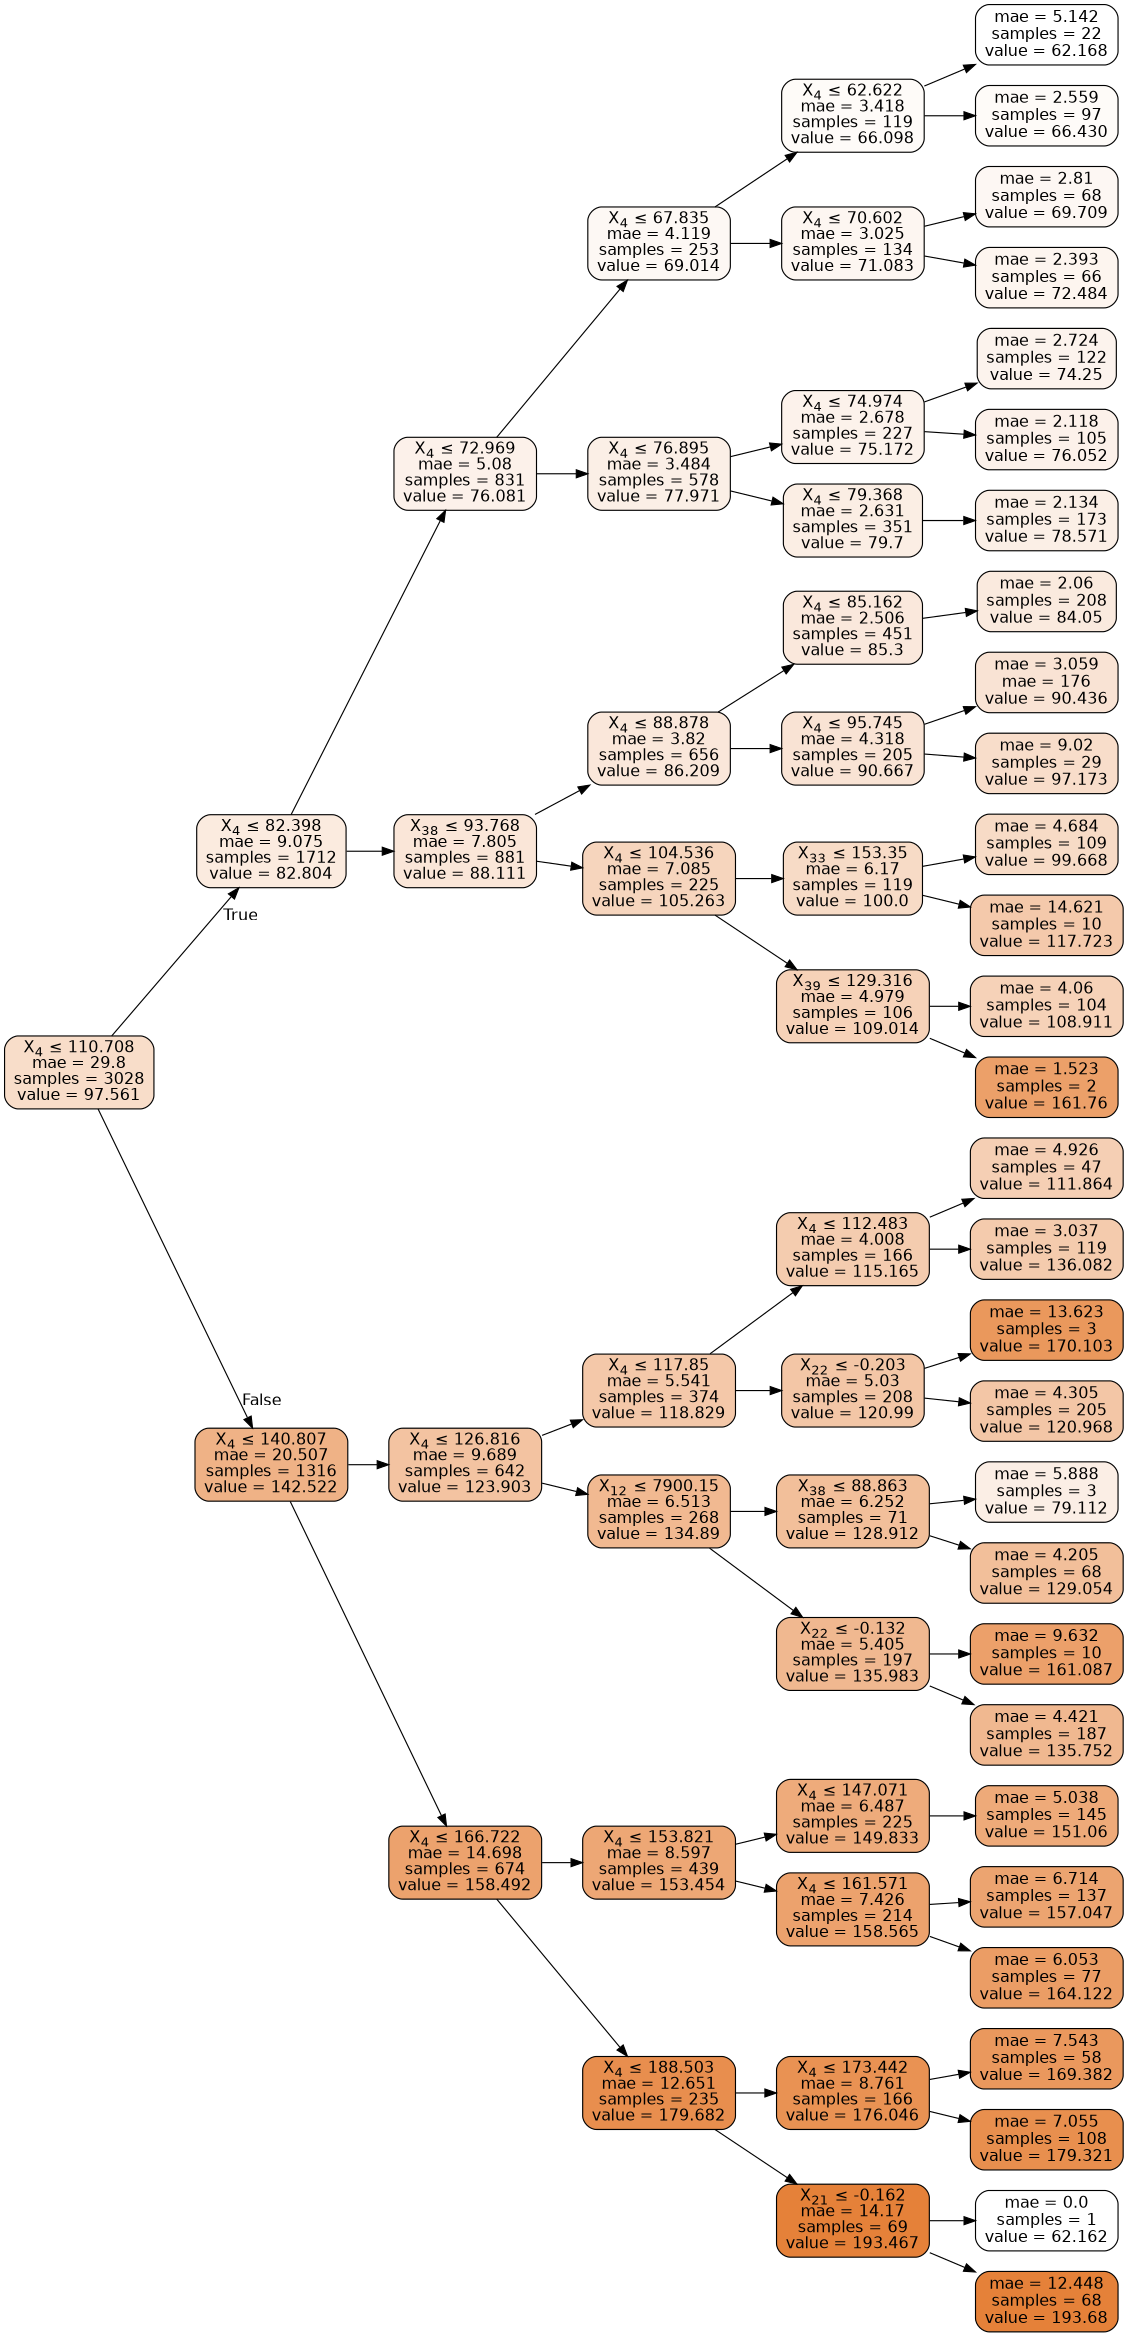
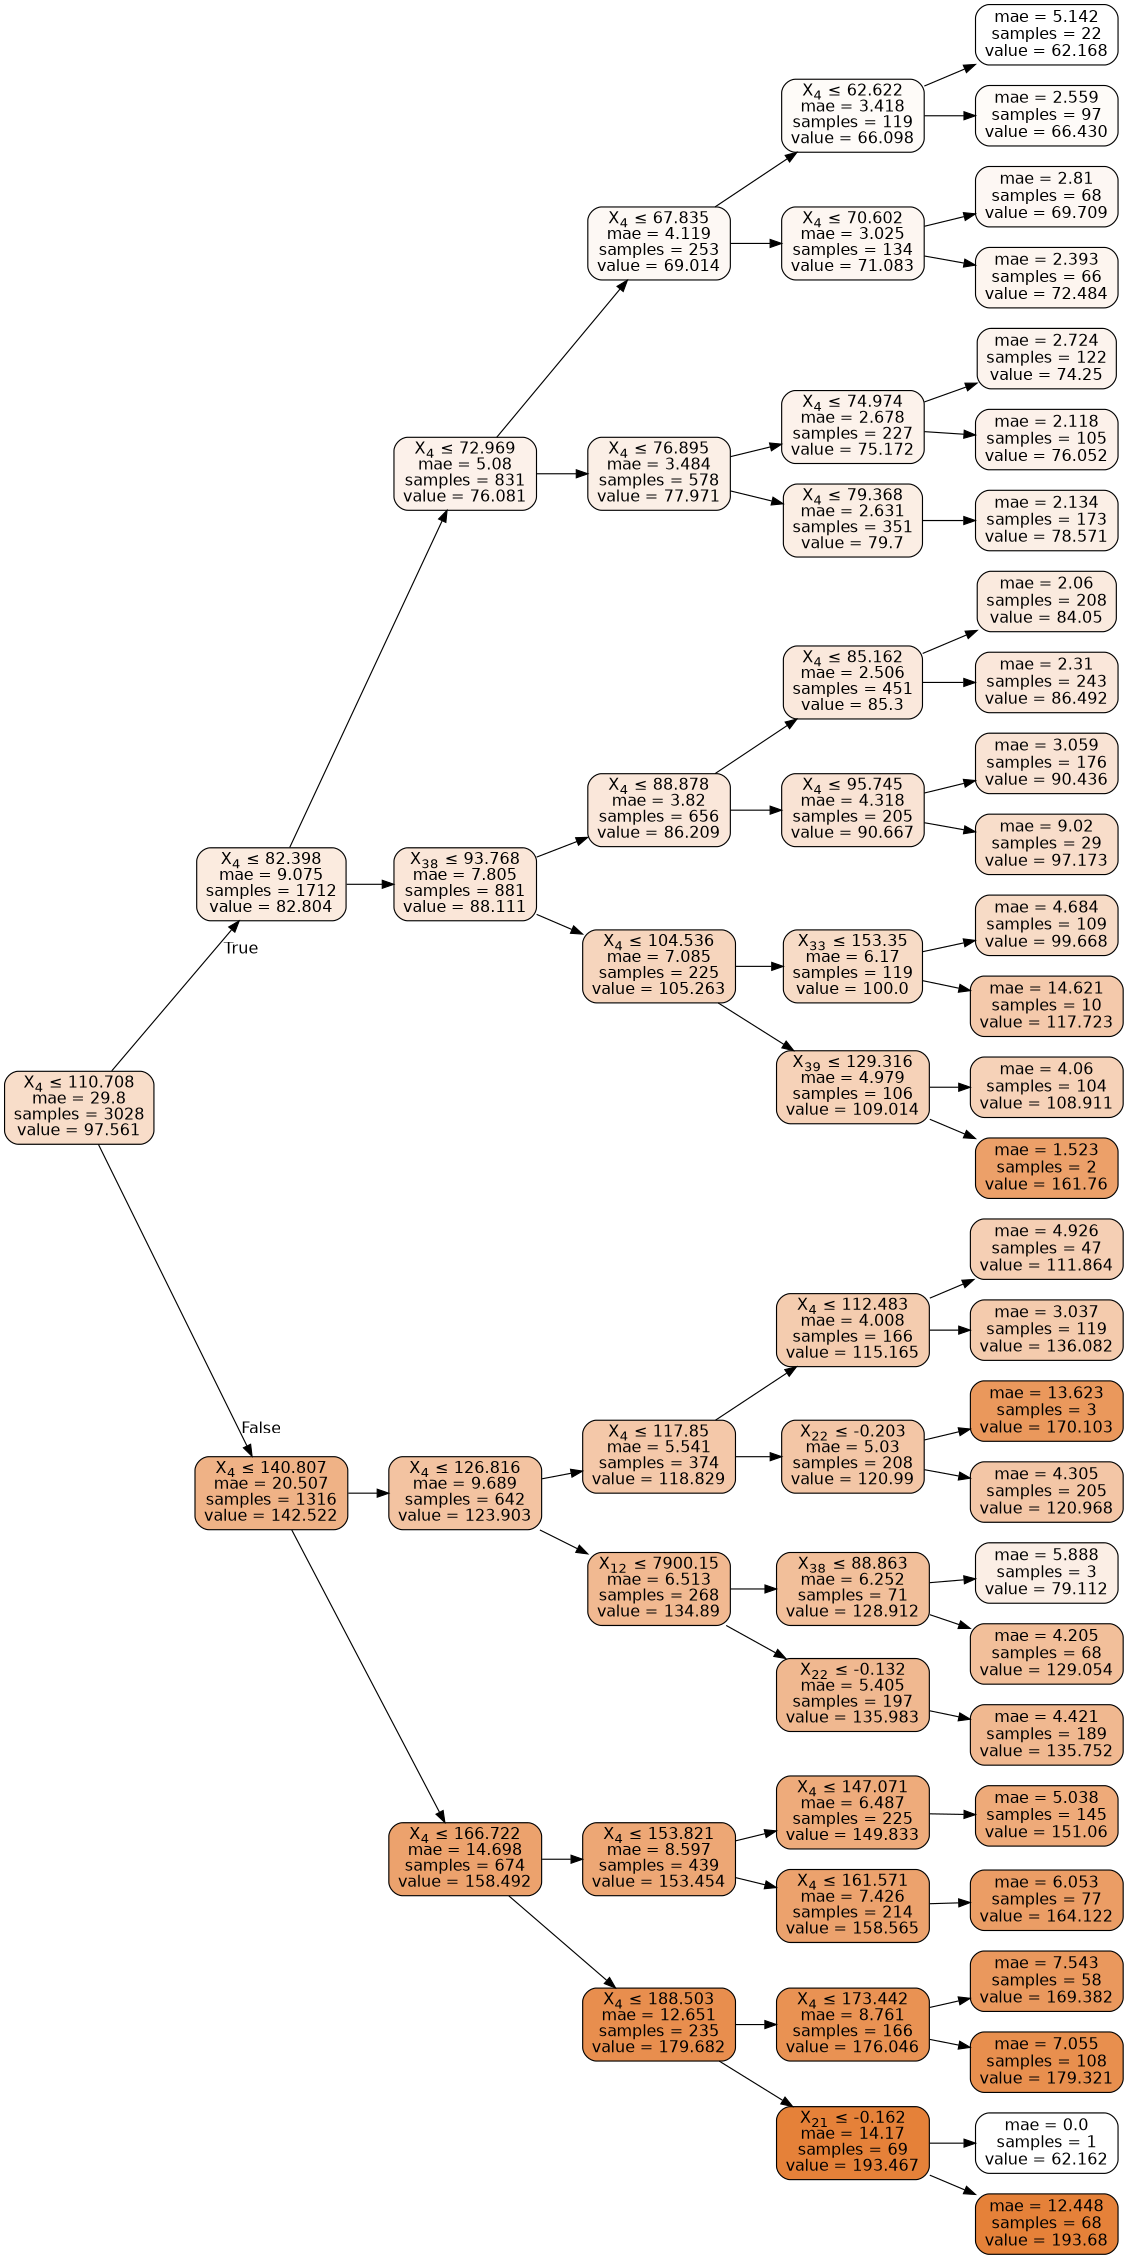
(1047, 682) -> (1047, 763)
none -> (1047, 682)
(1047, 1654) -> none
(1047, 1734) -> (1047, 1734)
(1047, 1897) -> none
